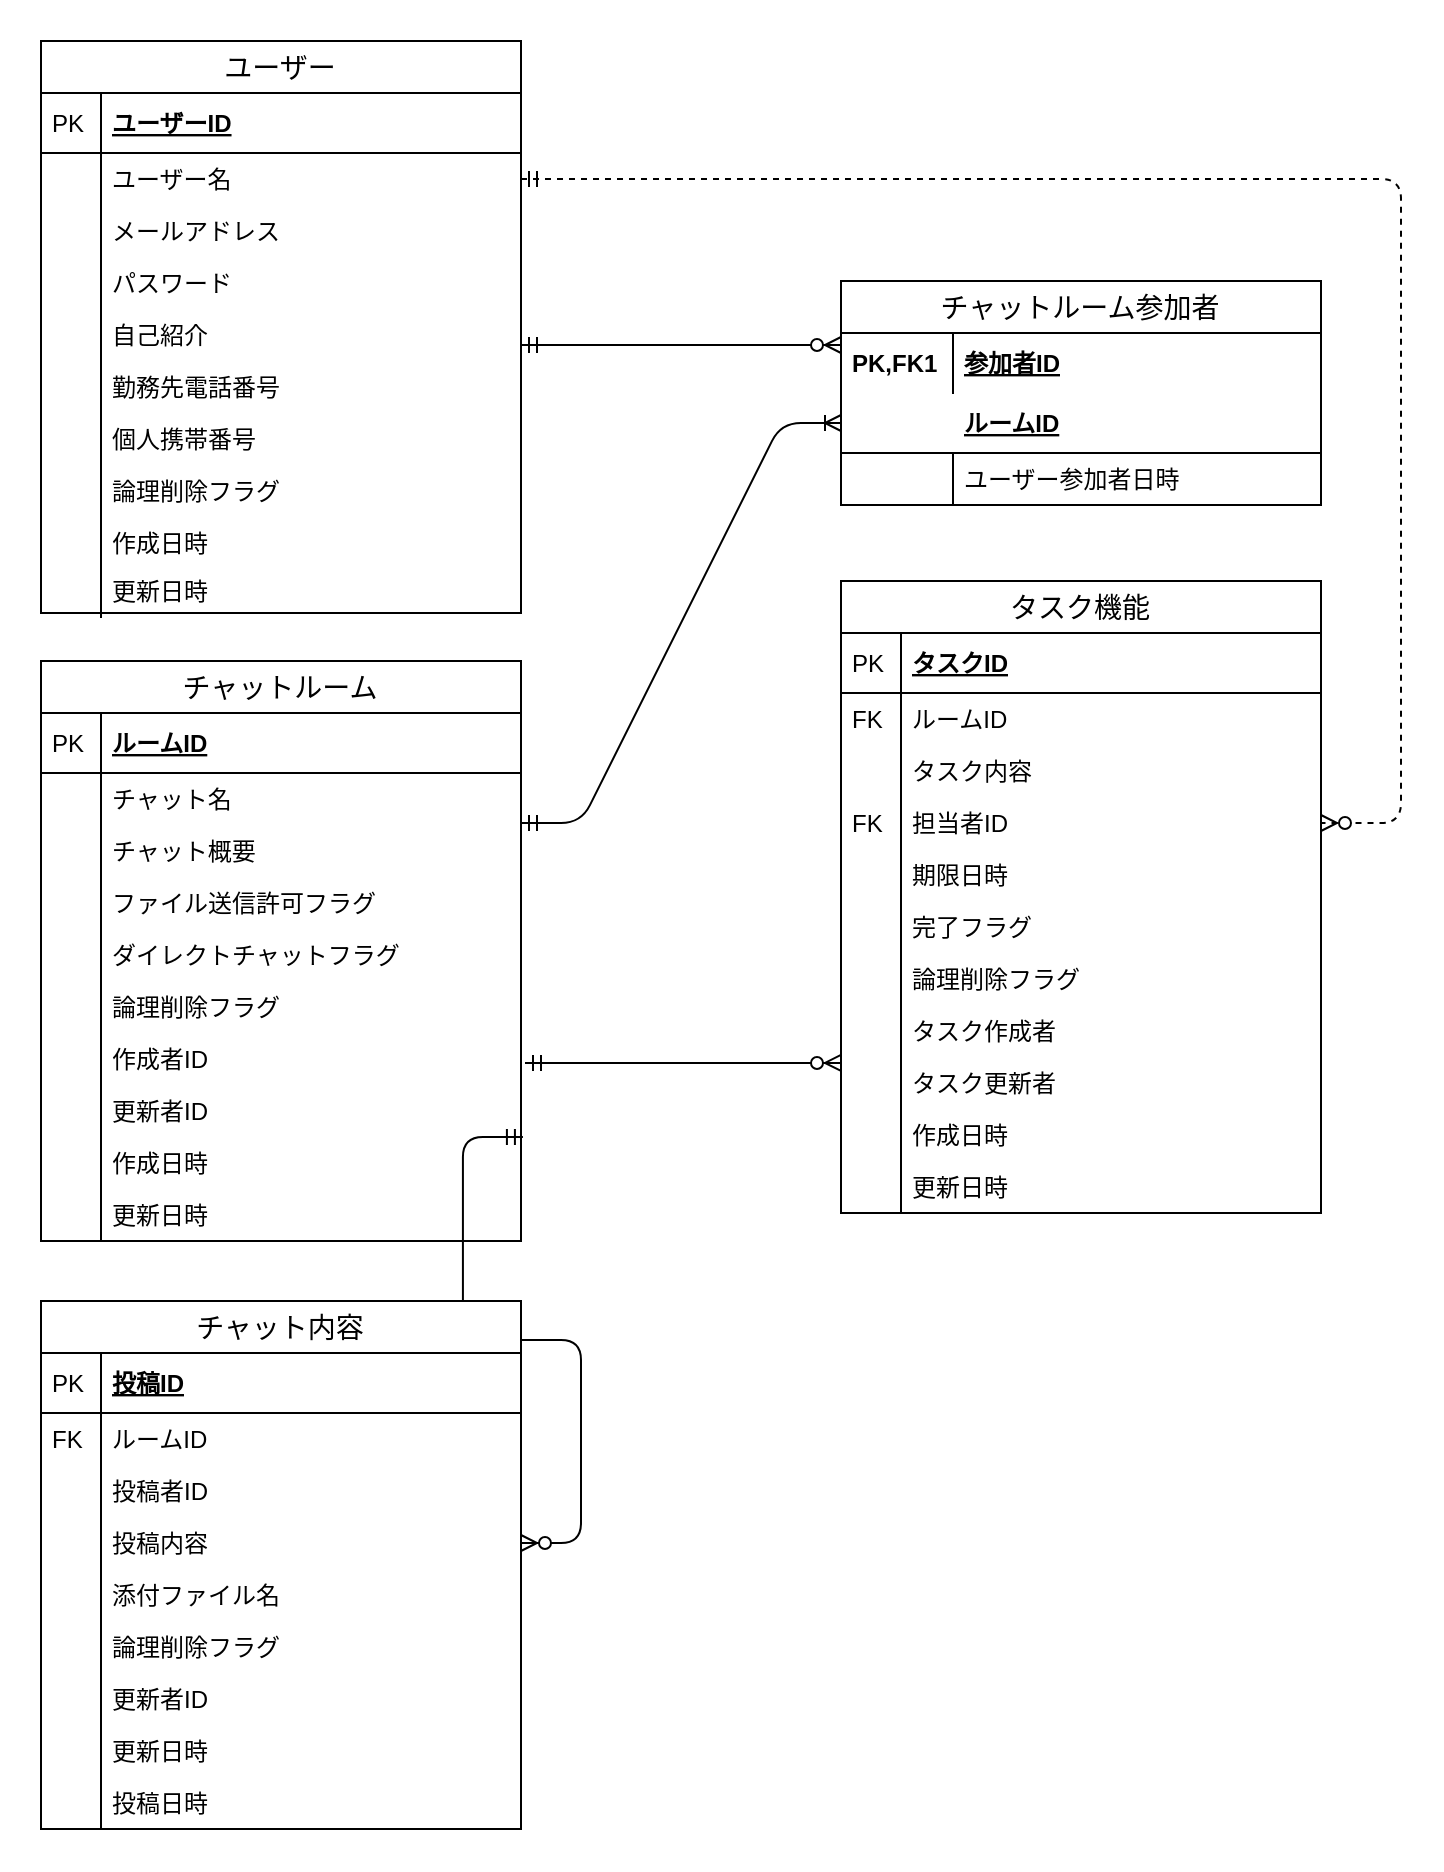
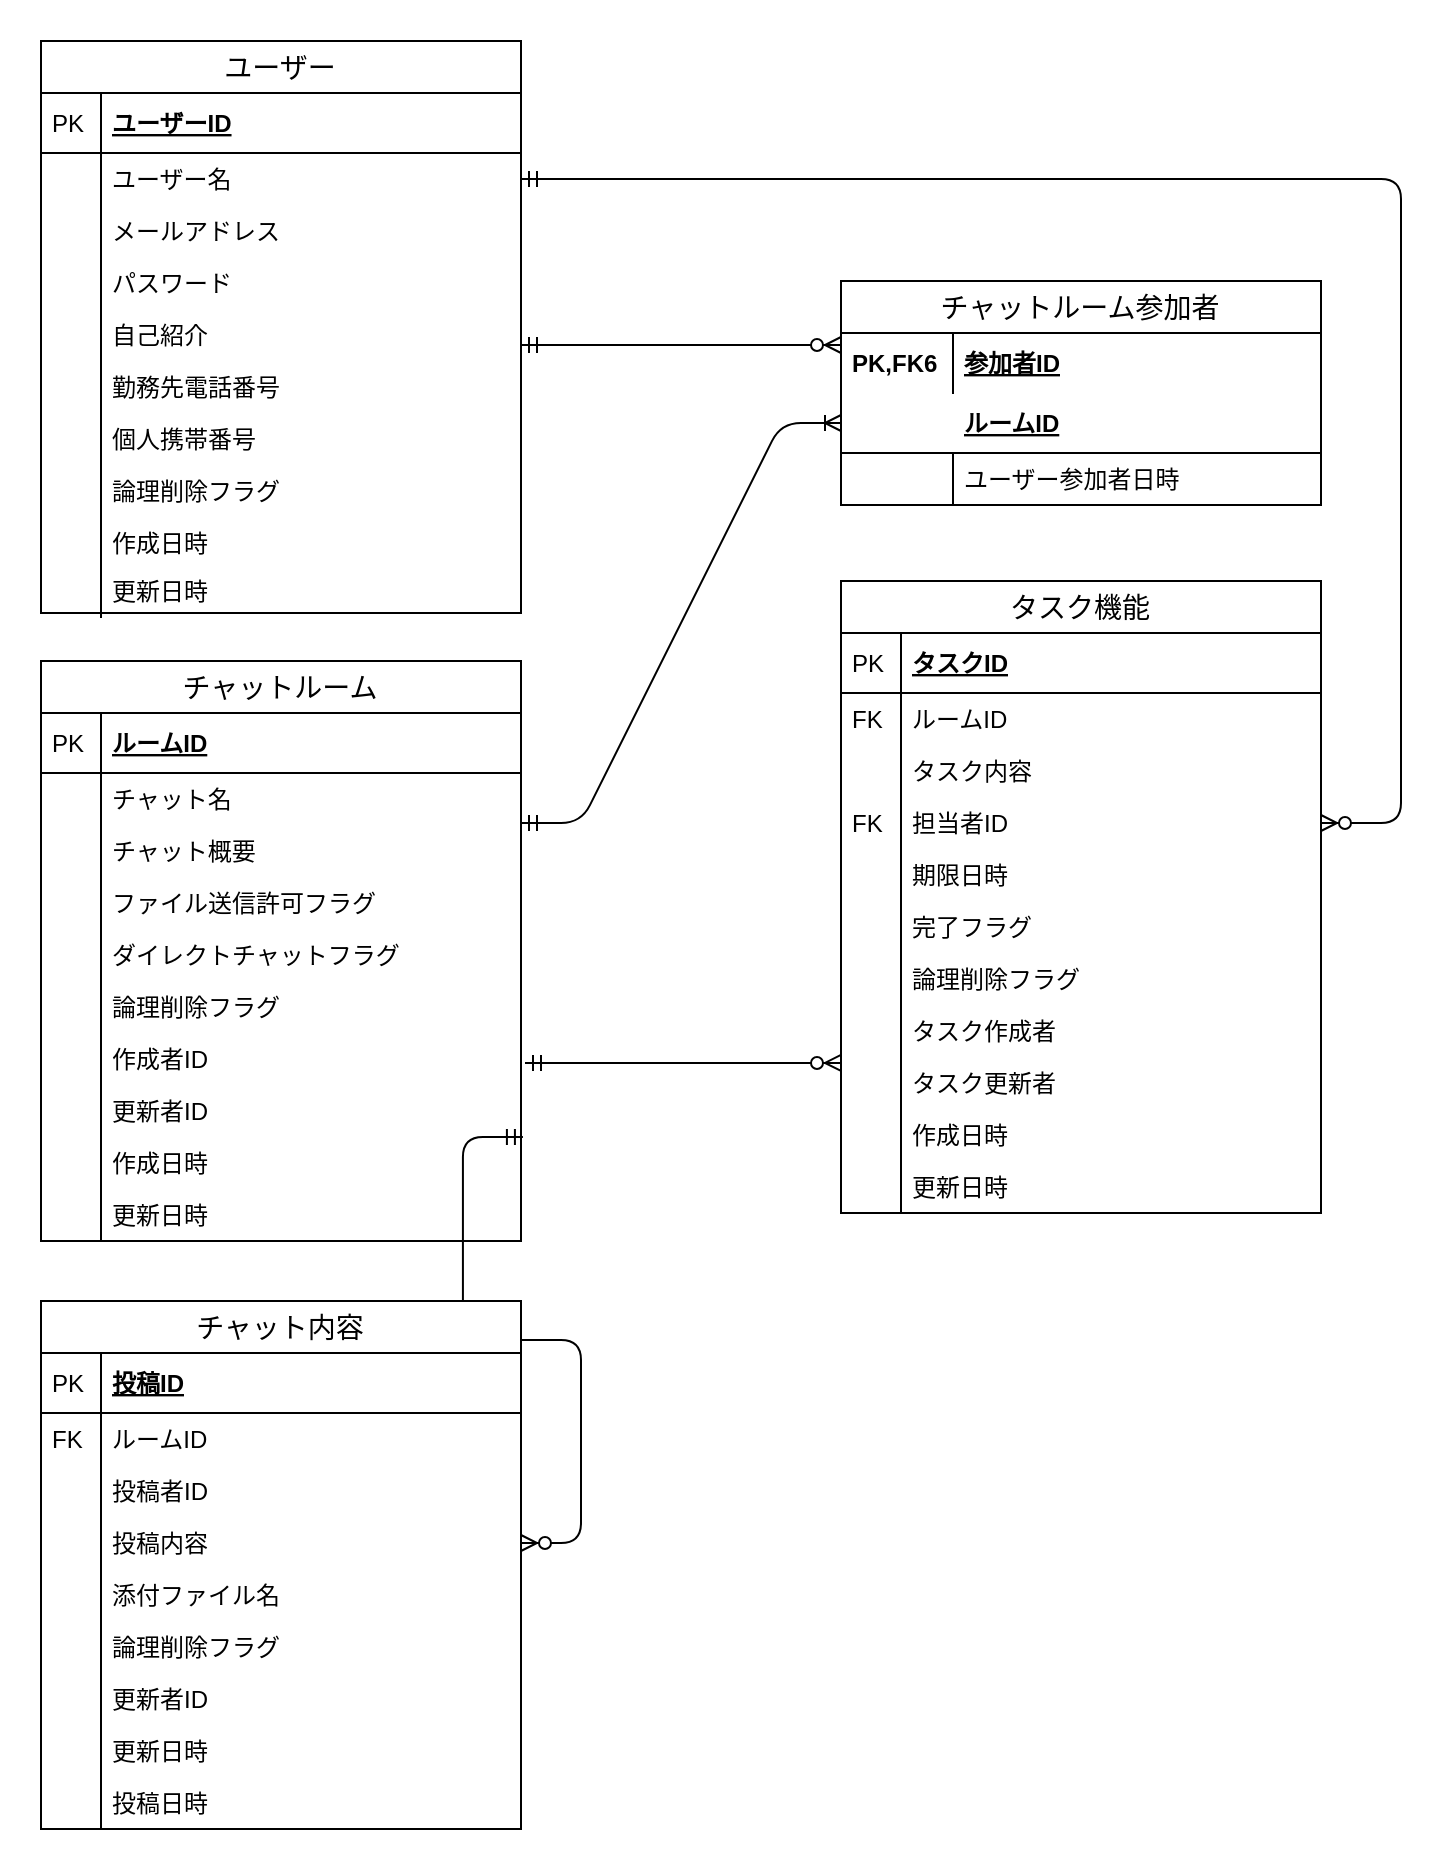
(1296, 179) -> (1296, 179)
(889, 364) -> (889, 364)
